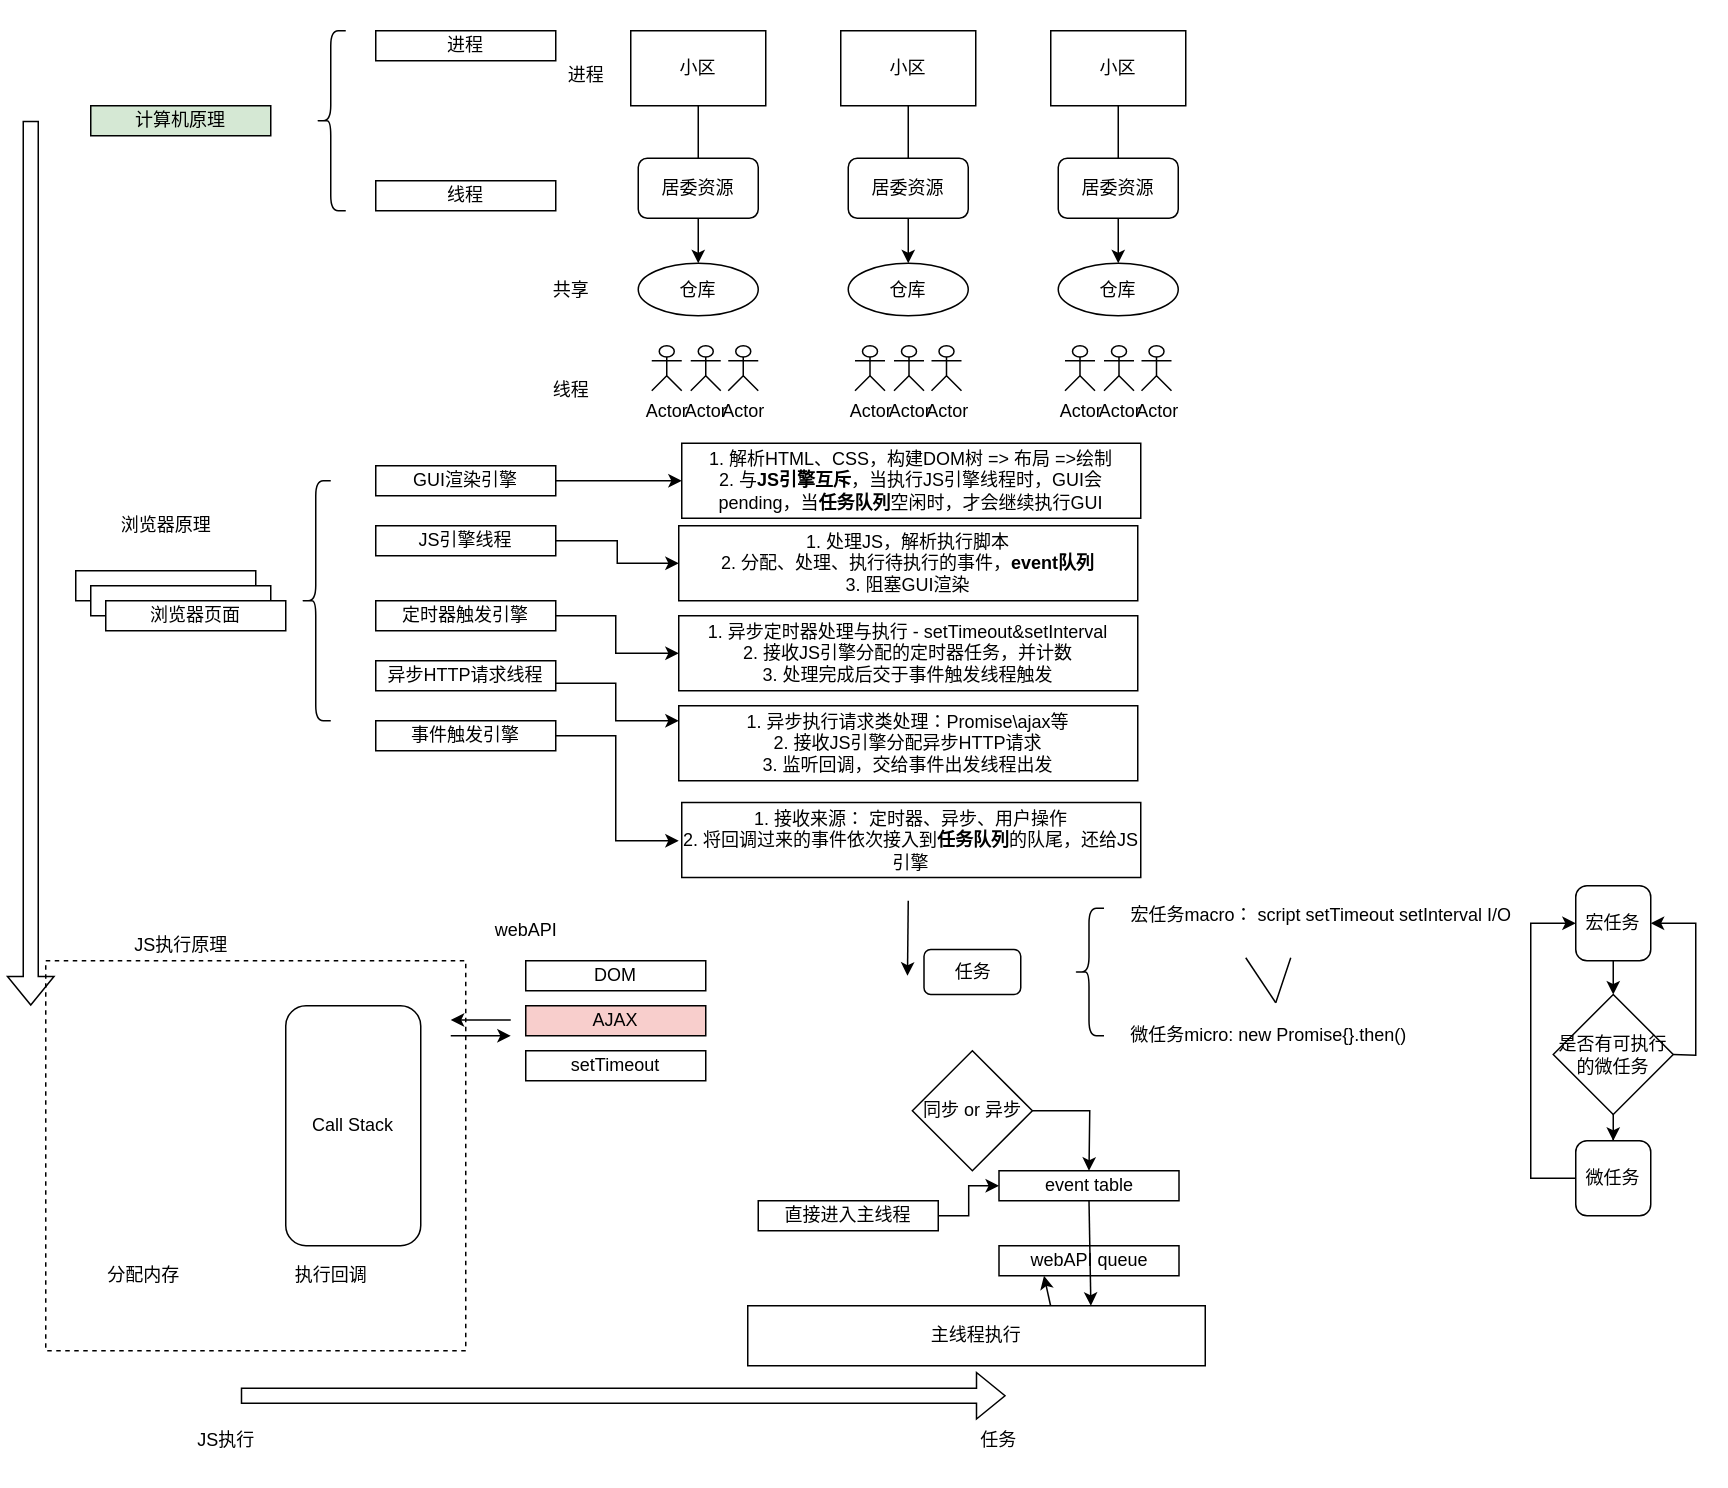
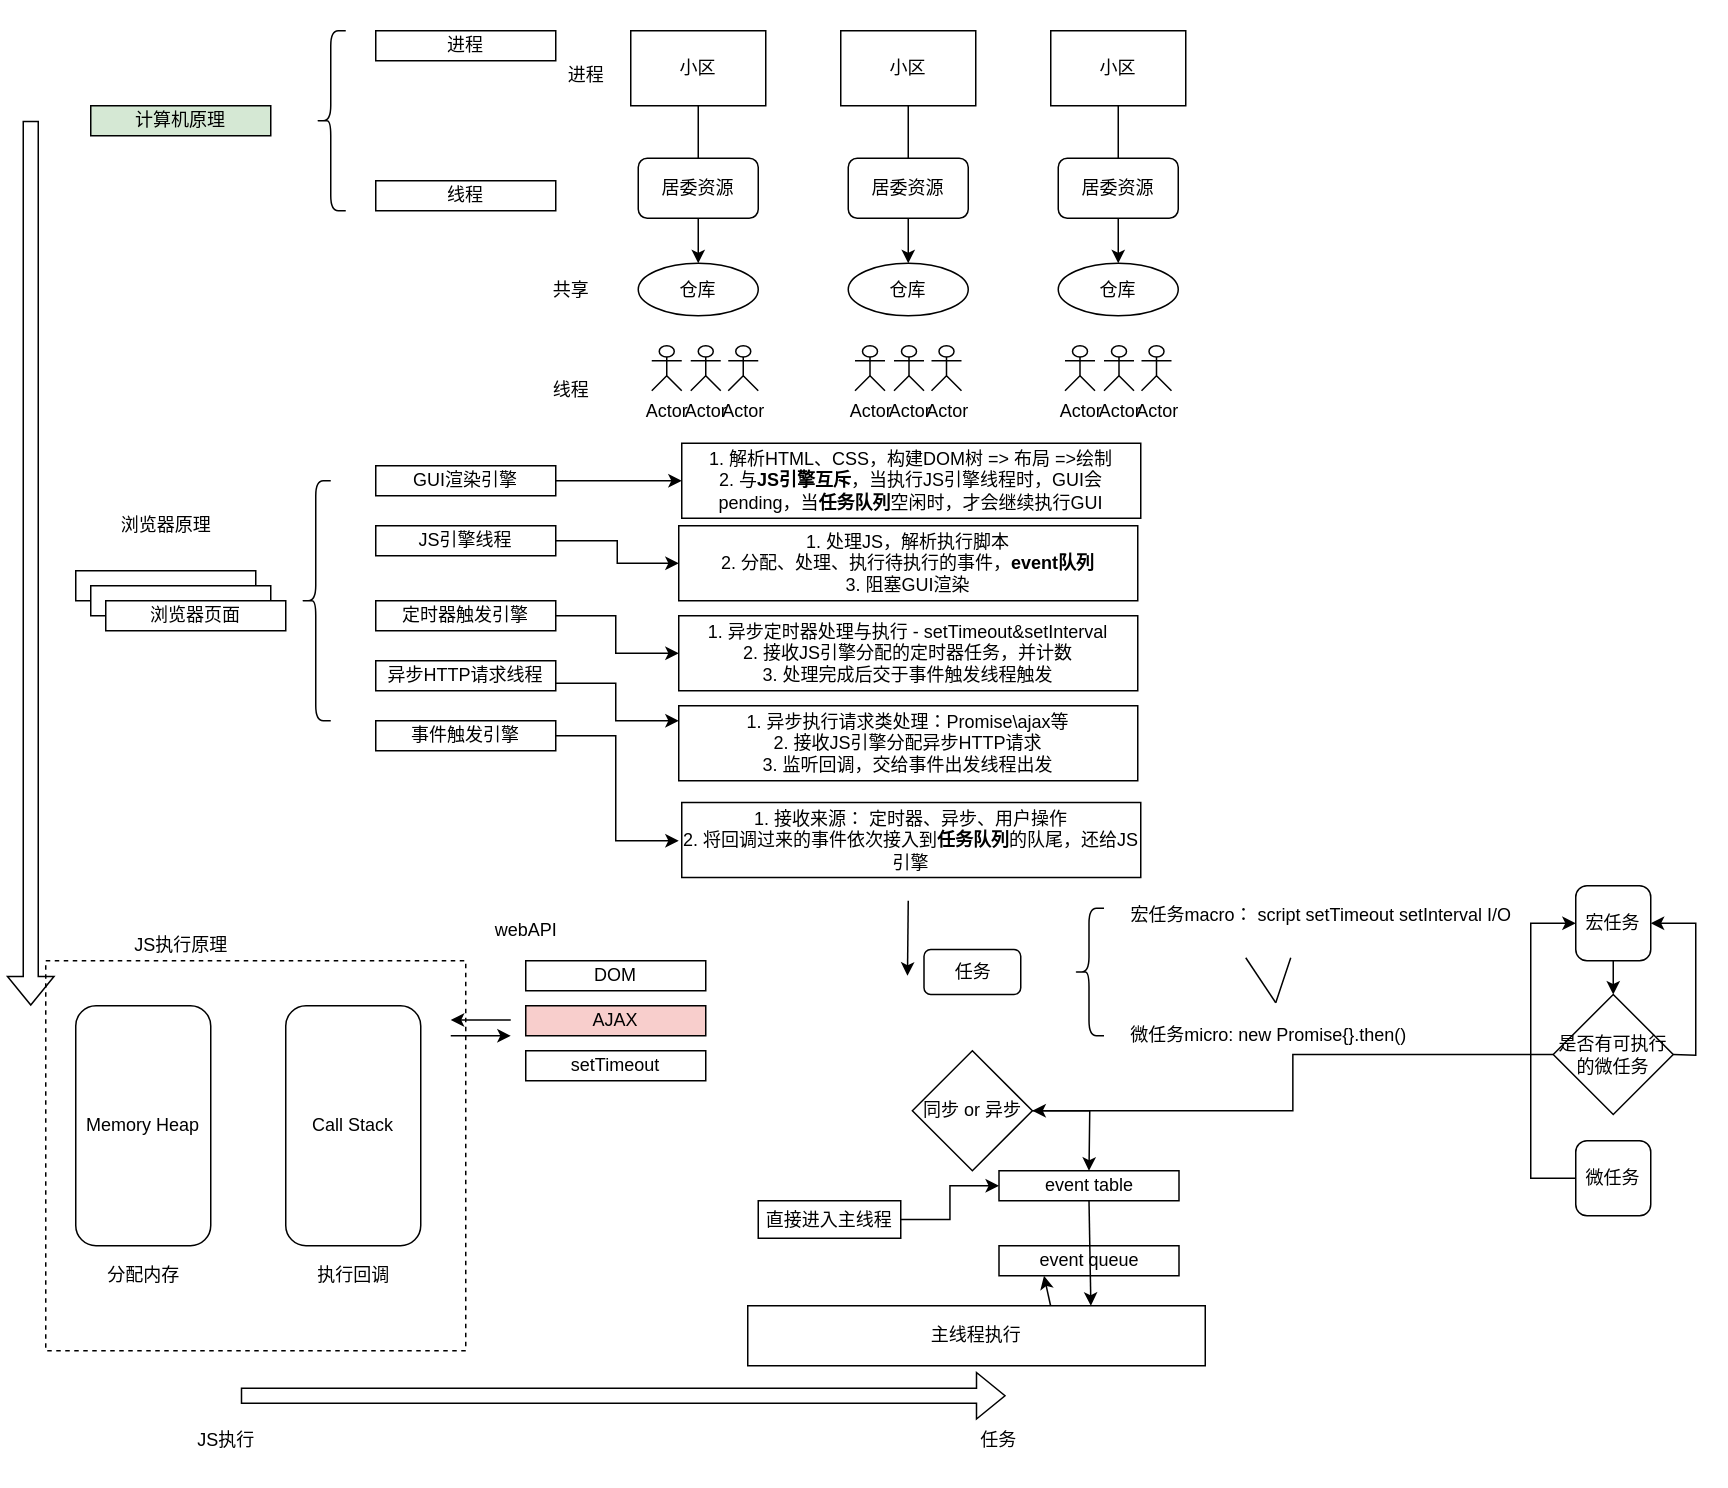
none -> (143, 1126)
(1613, 1133) -> (1295, 1055)
(848, 1216) -> (830, 1220)
(1090, 1261) -> (1090, 1261)
(331, 1276) -> (353, 1276)
